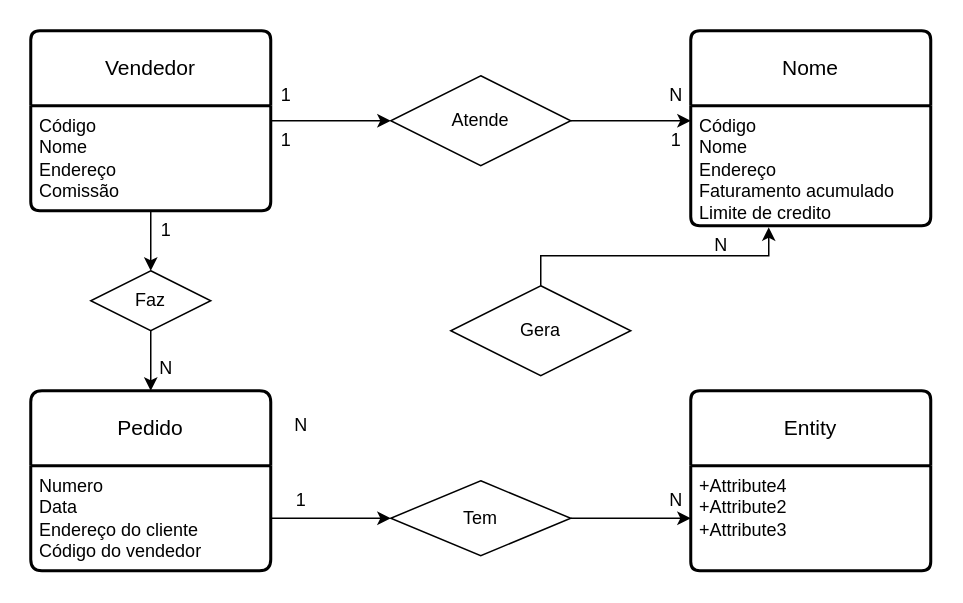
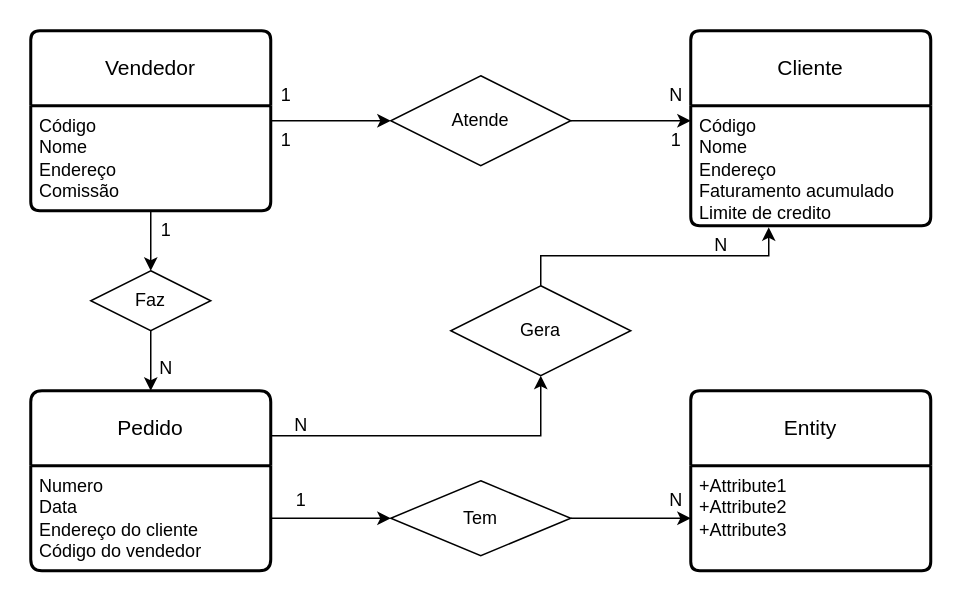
(811, 68) -> (811, 68)
none -> (431, 436)
(753, 509) -> (753, 509)
